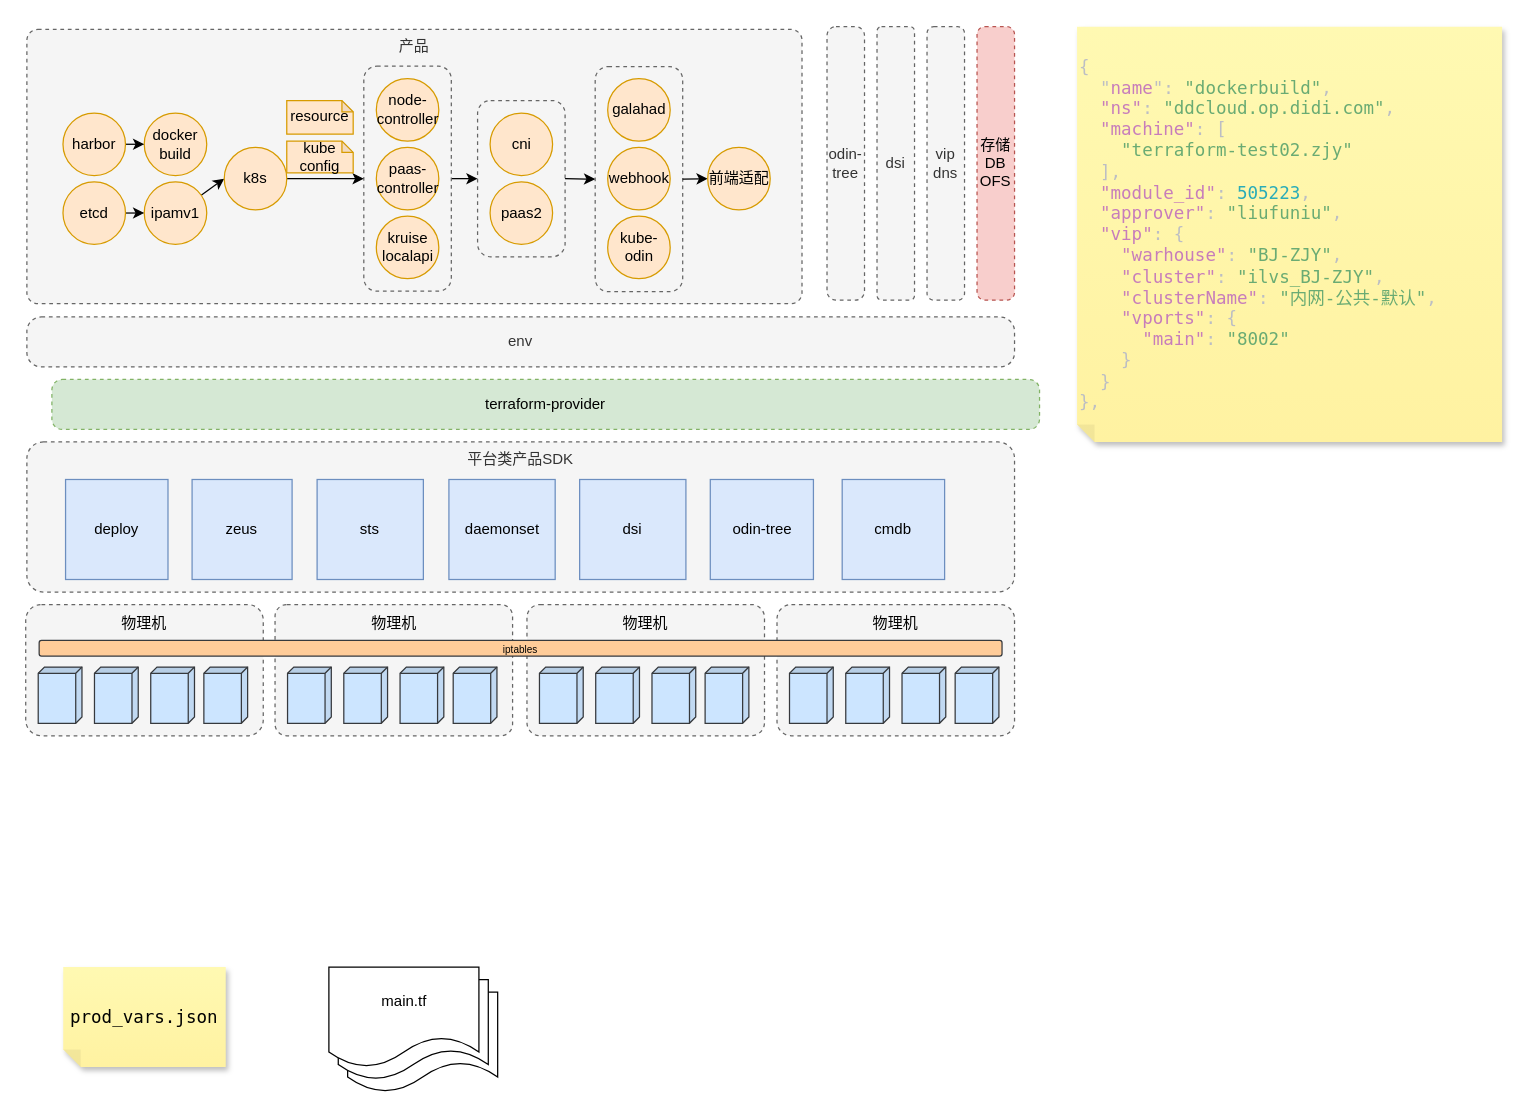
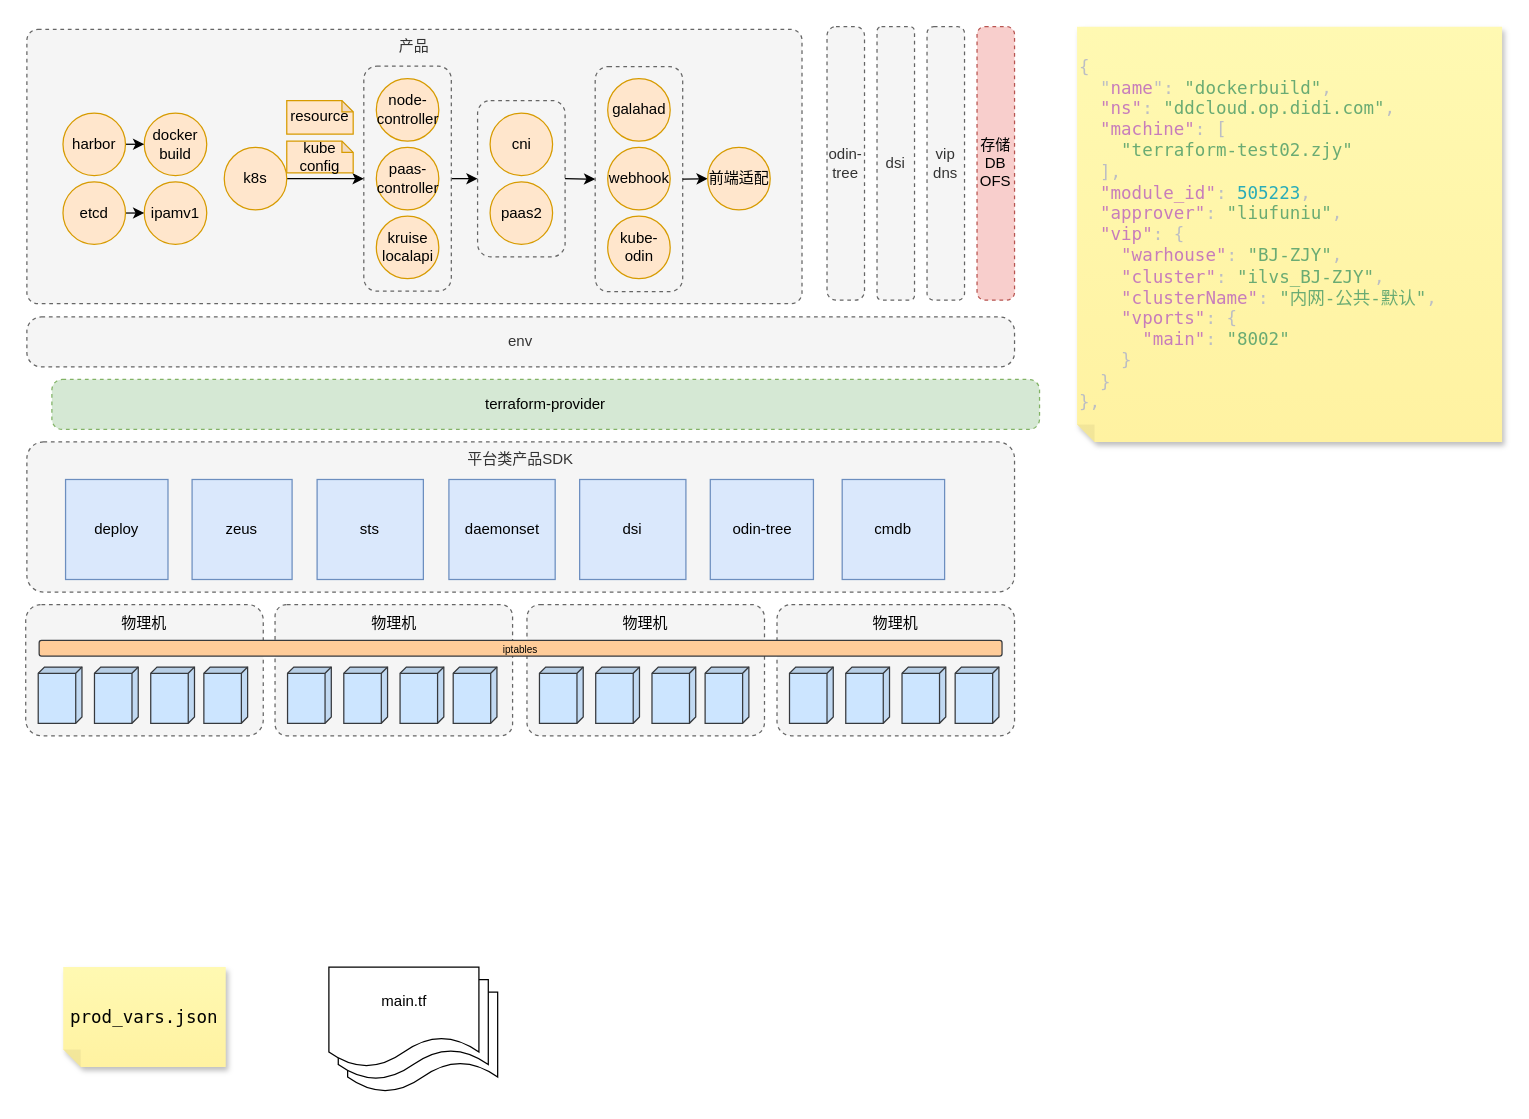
(209, 189) -> none
